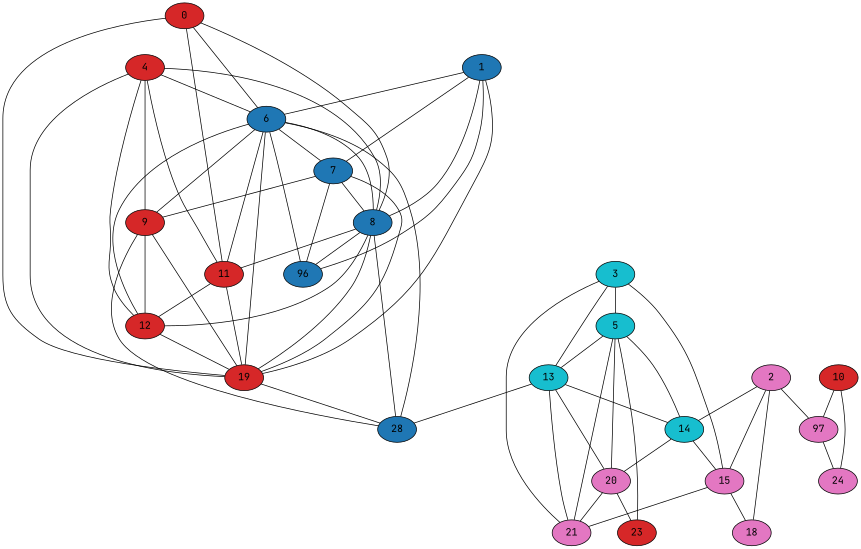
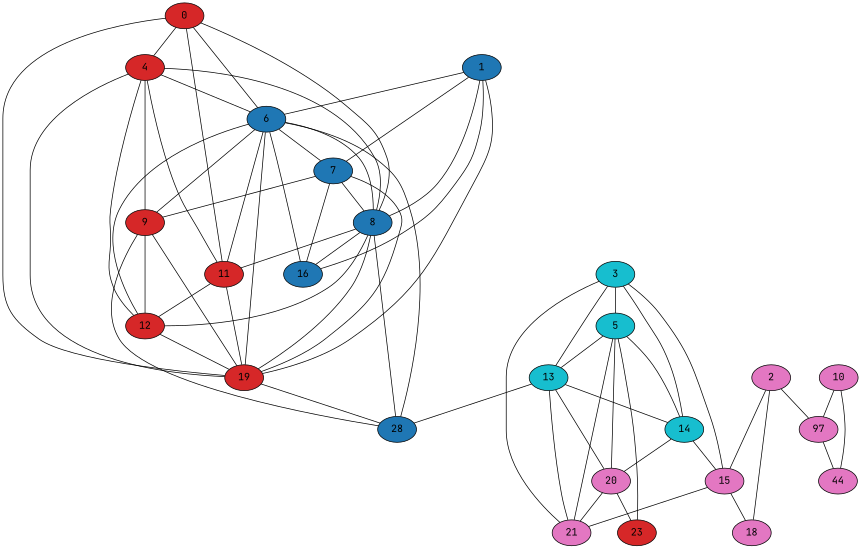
none -> (165, 42)
(303, 274) -> (303, 274)
(839, 378) -> (839, 378)
(728, 404) -> (662, 347)
(838, 481) -> (838, 481)
